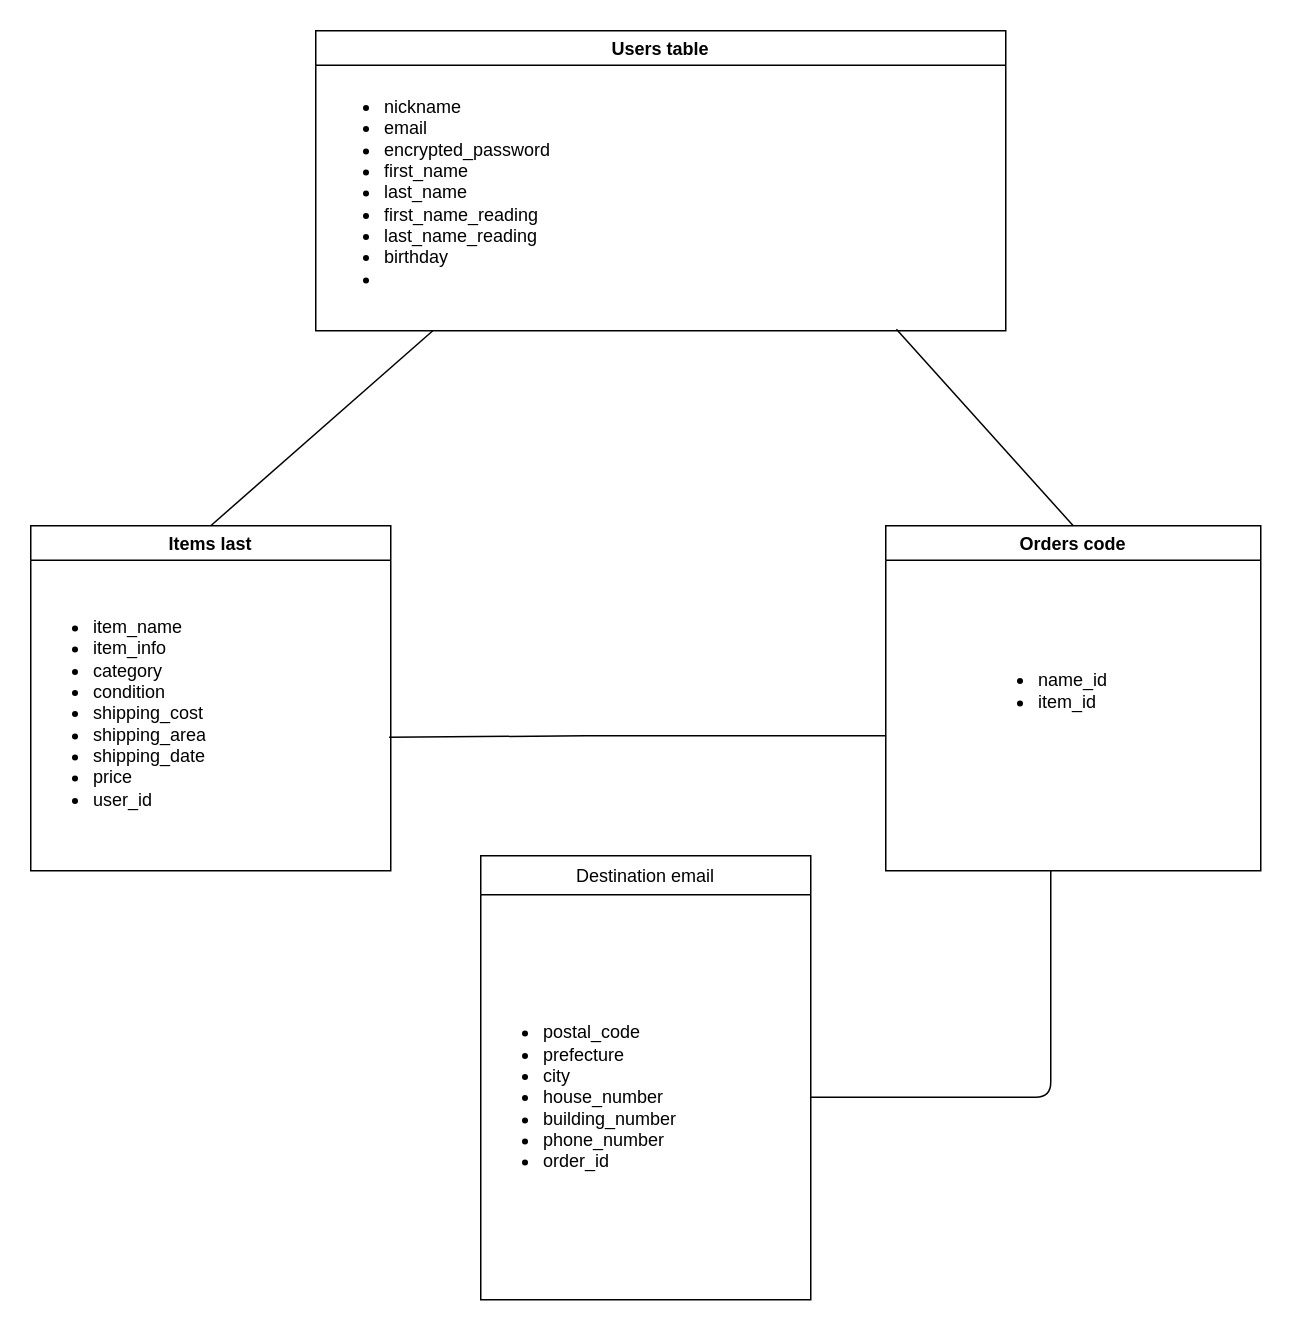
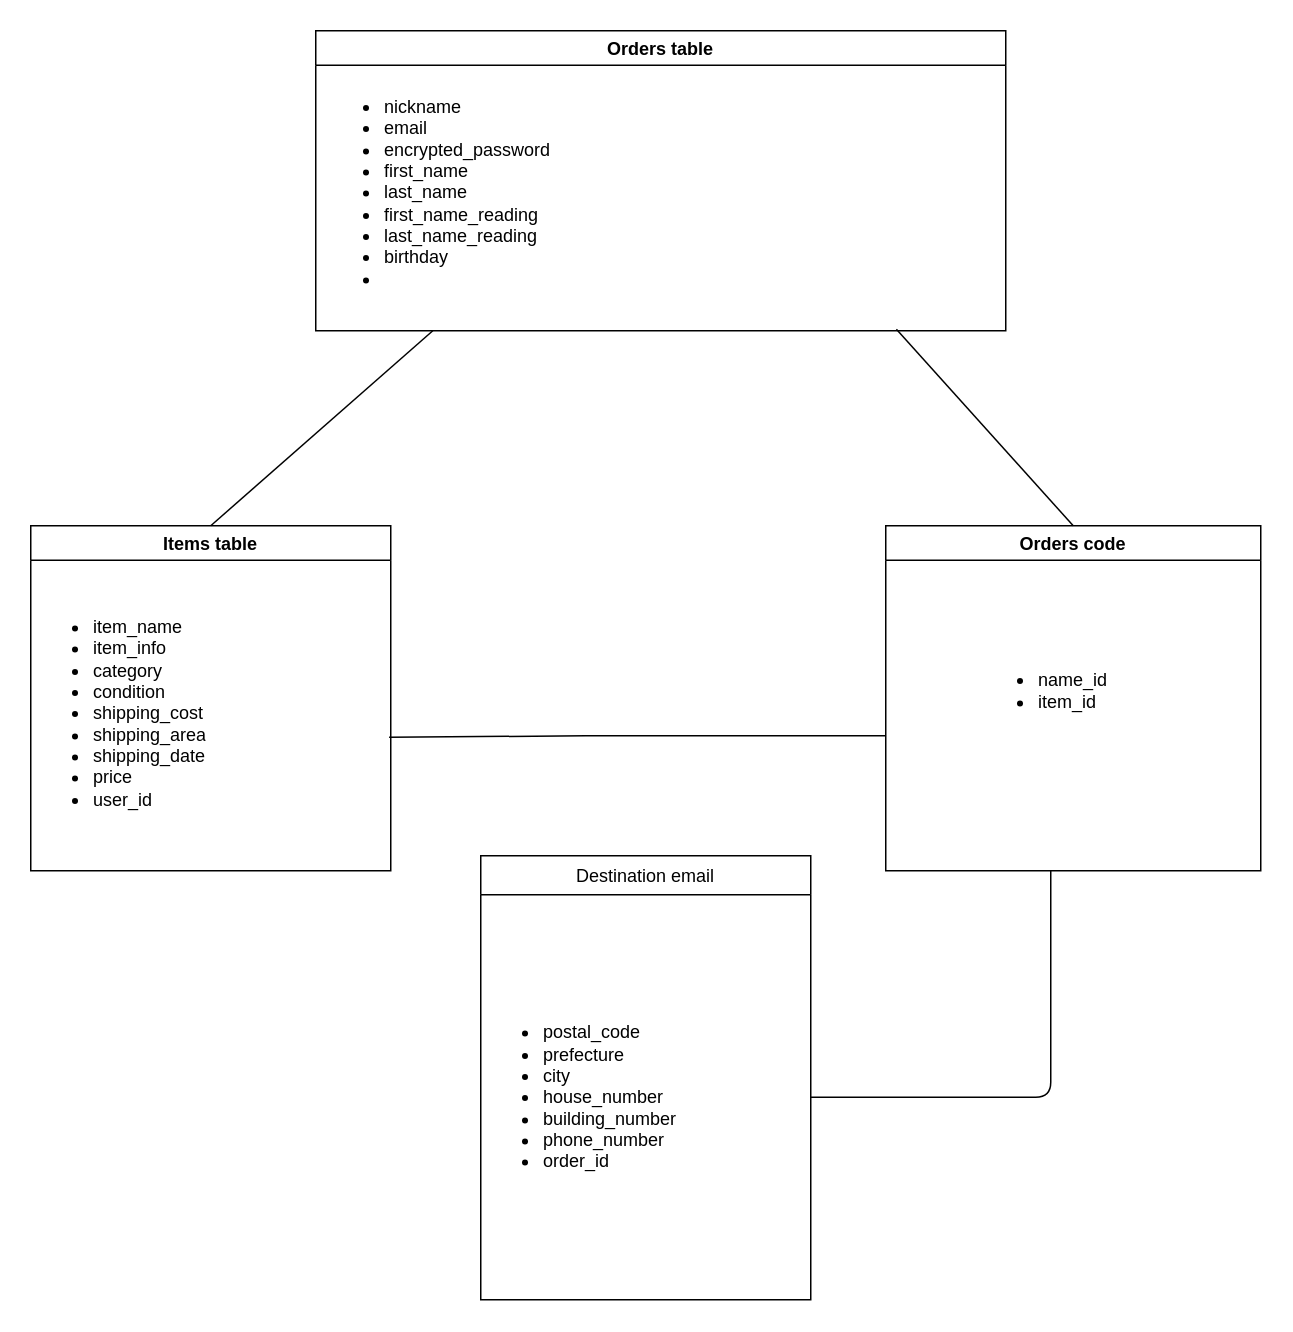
(660, 49) -> (660, 49)
(210, 544) -> (210, 544)
